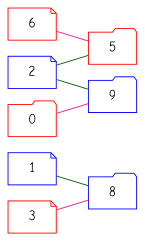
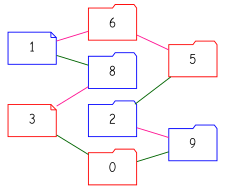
(32, 24) -> (113, 24)
none -> (72, 36)
(32, 72) -> (113, 121)
(72, 84) -> (153, 133)
(72, 108) -> (153, 157)
none -> (72, 145)
